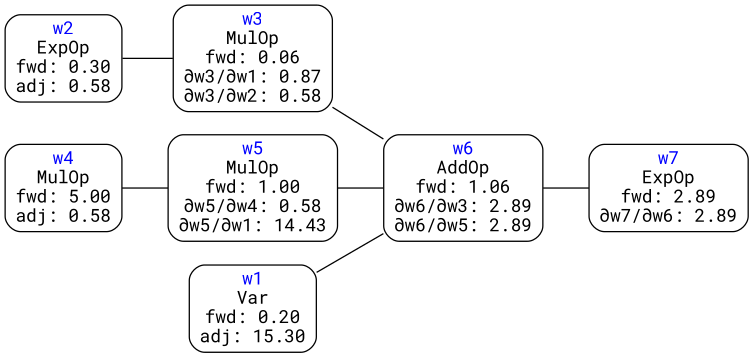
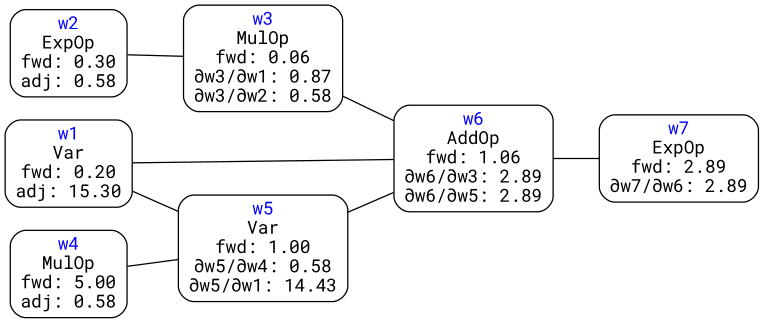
(253, 168) -> (263, 228)
none -> (155, 201)
